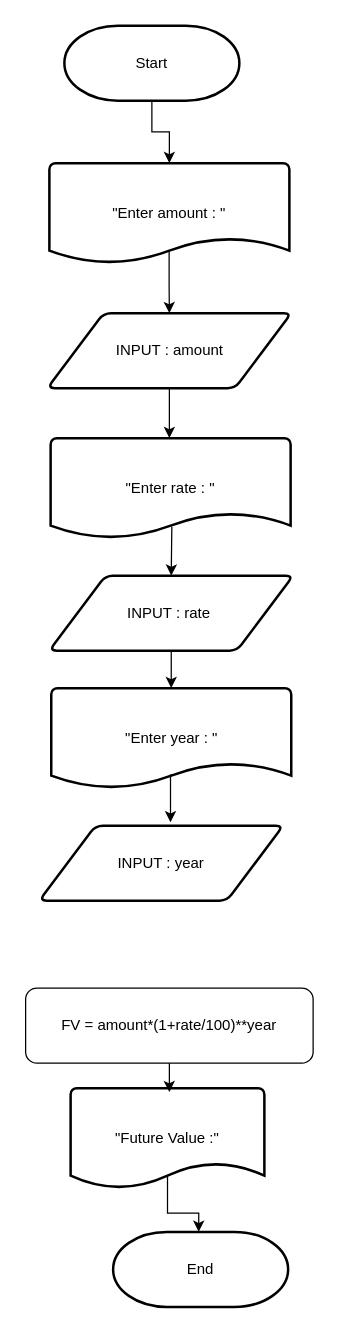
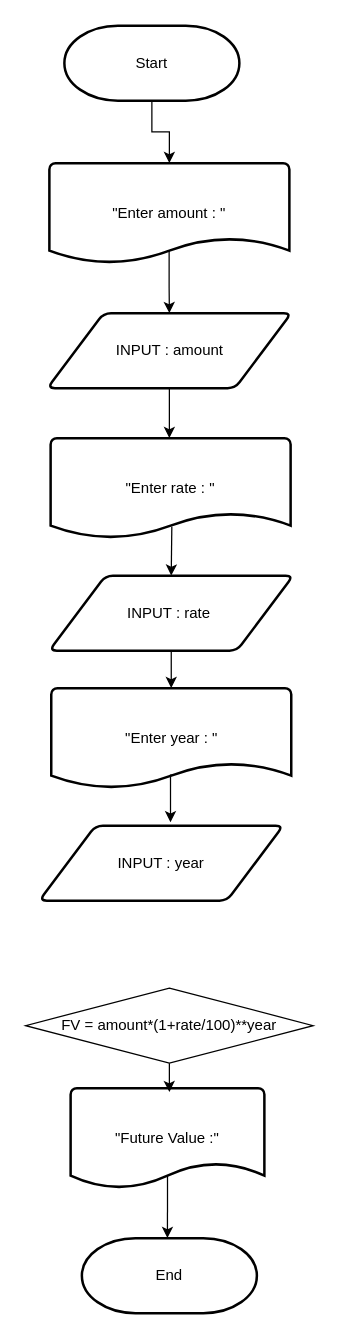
(169, 1026) -> (169, 1026)
(201, 1269) -> (169, 1276)
